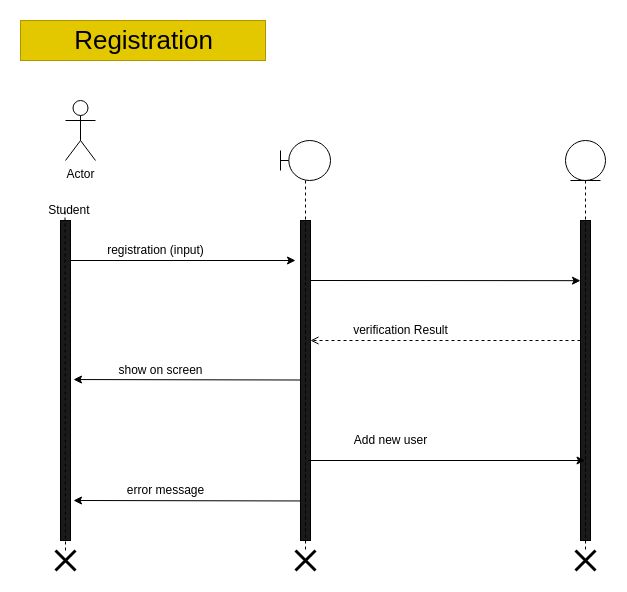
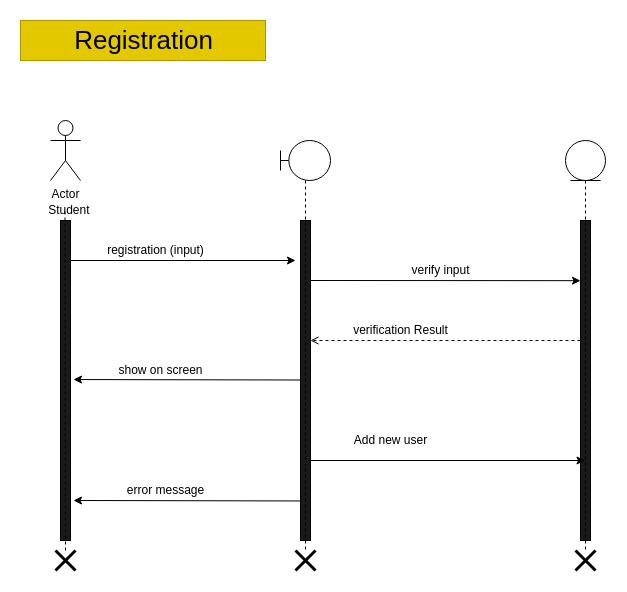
(81, 131) -> (66, 151)
none -> (441, 271)
